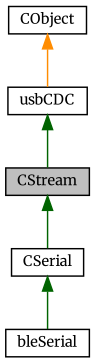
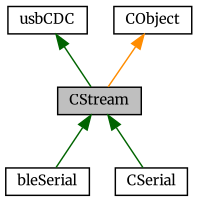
(48, 68) -> (122, 67)
(48, 310) -> (69, 148)
